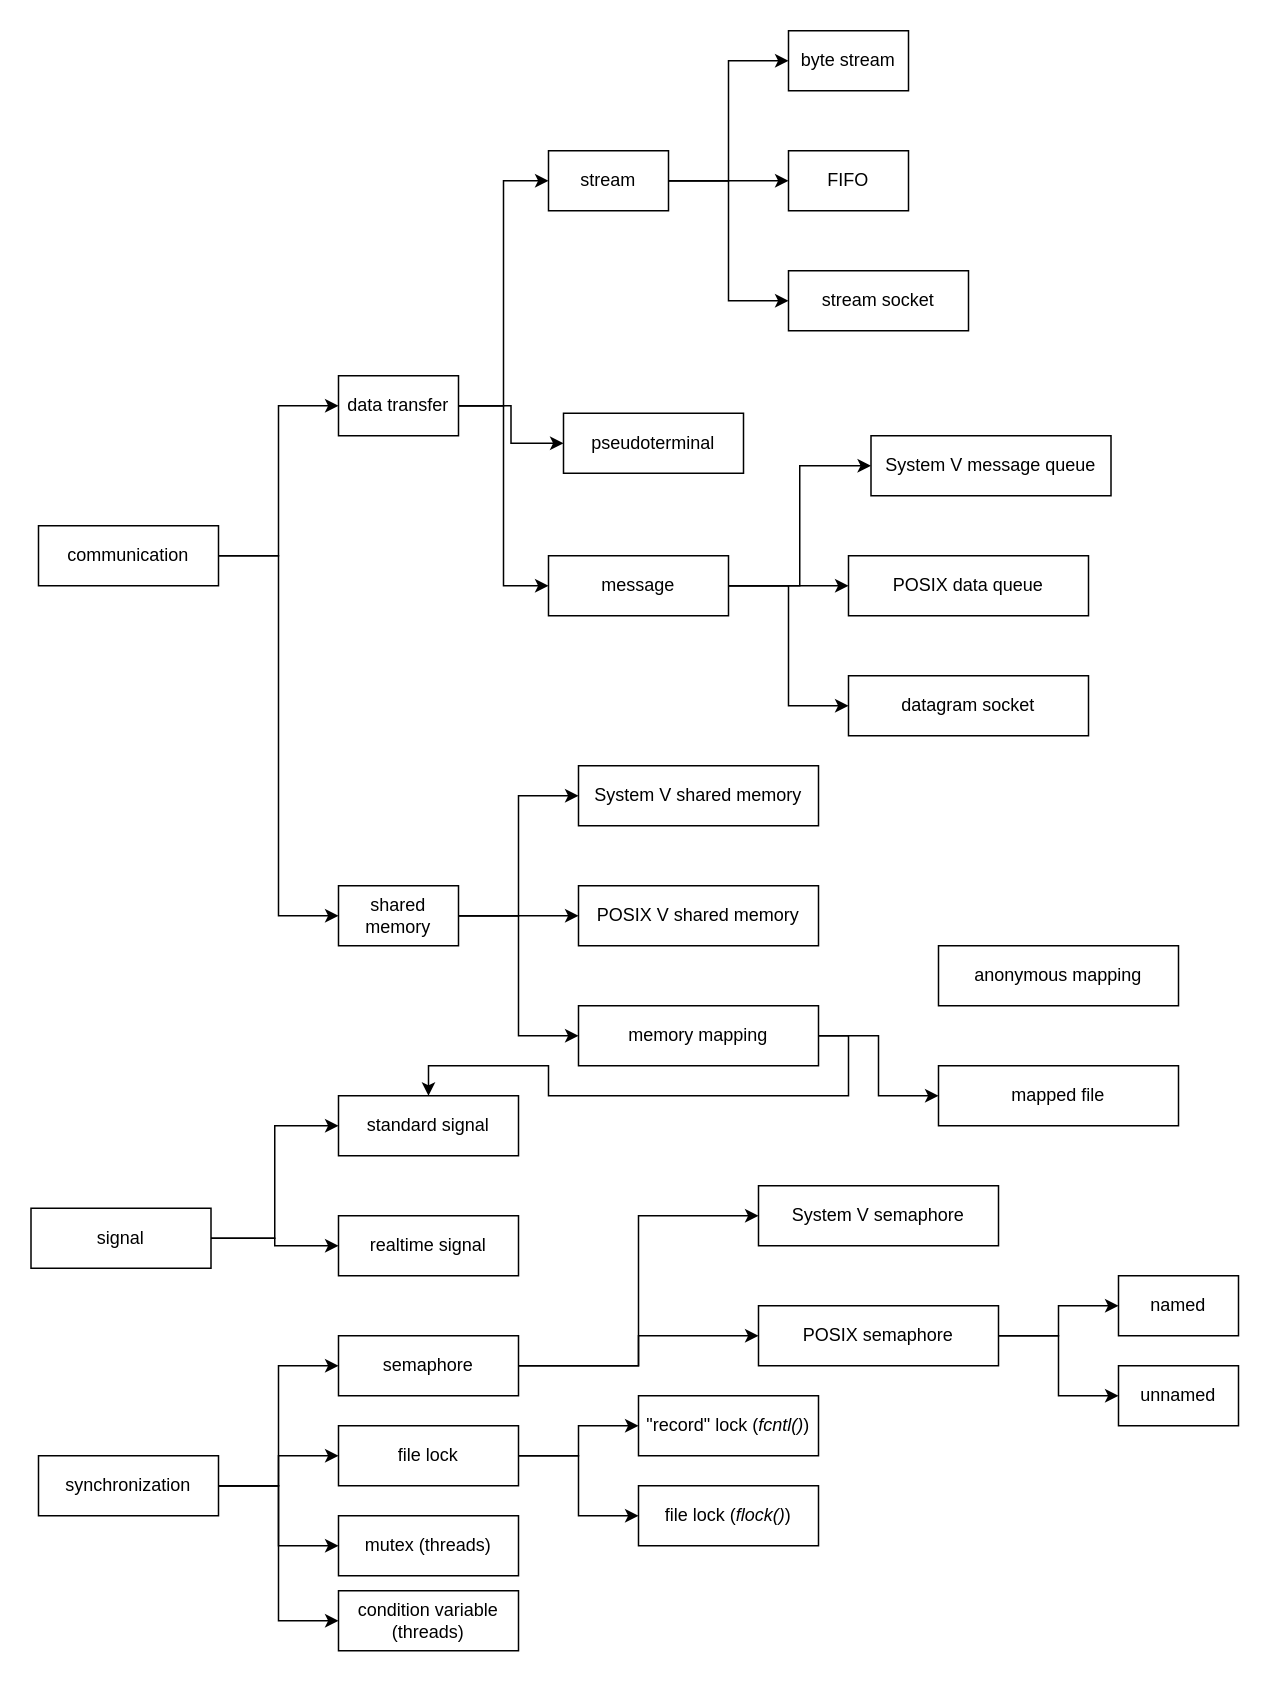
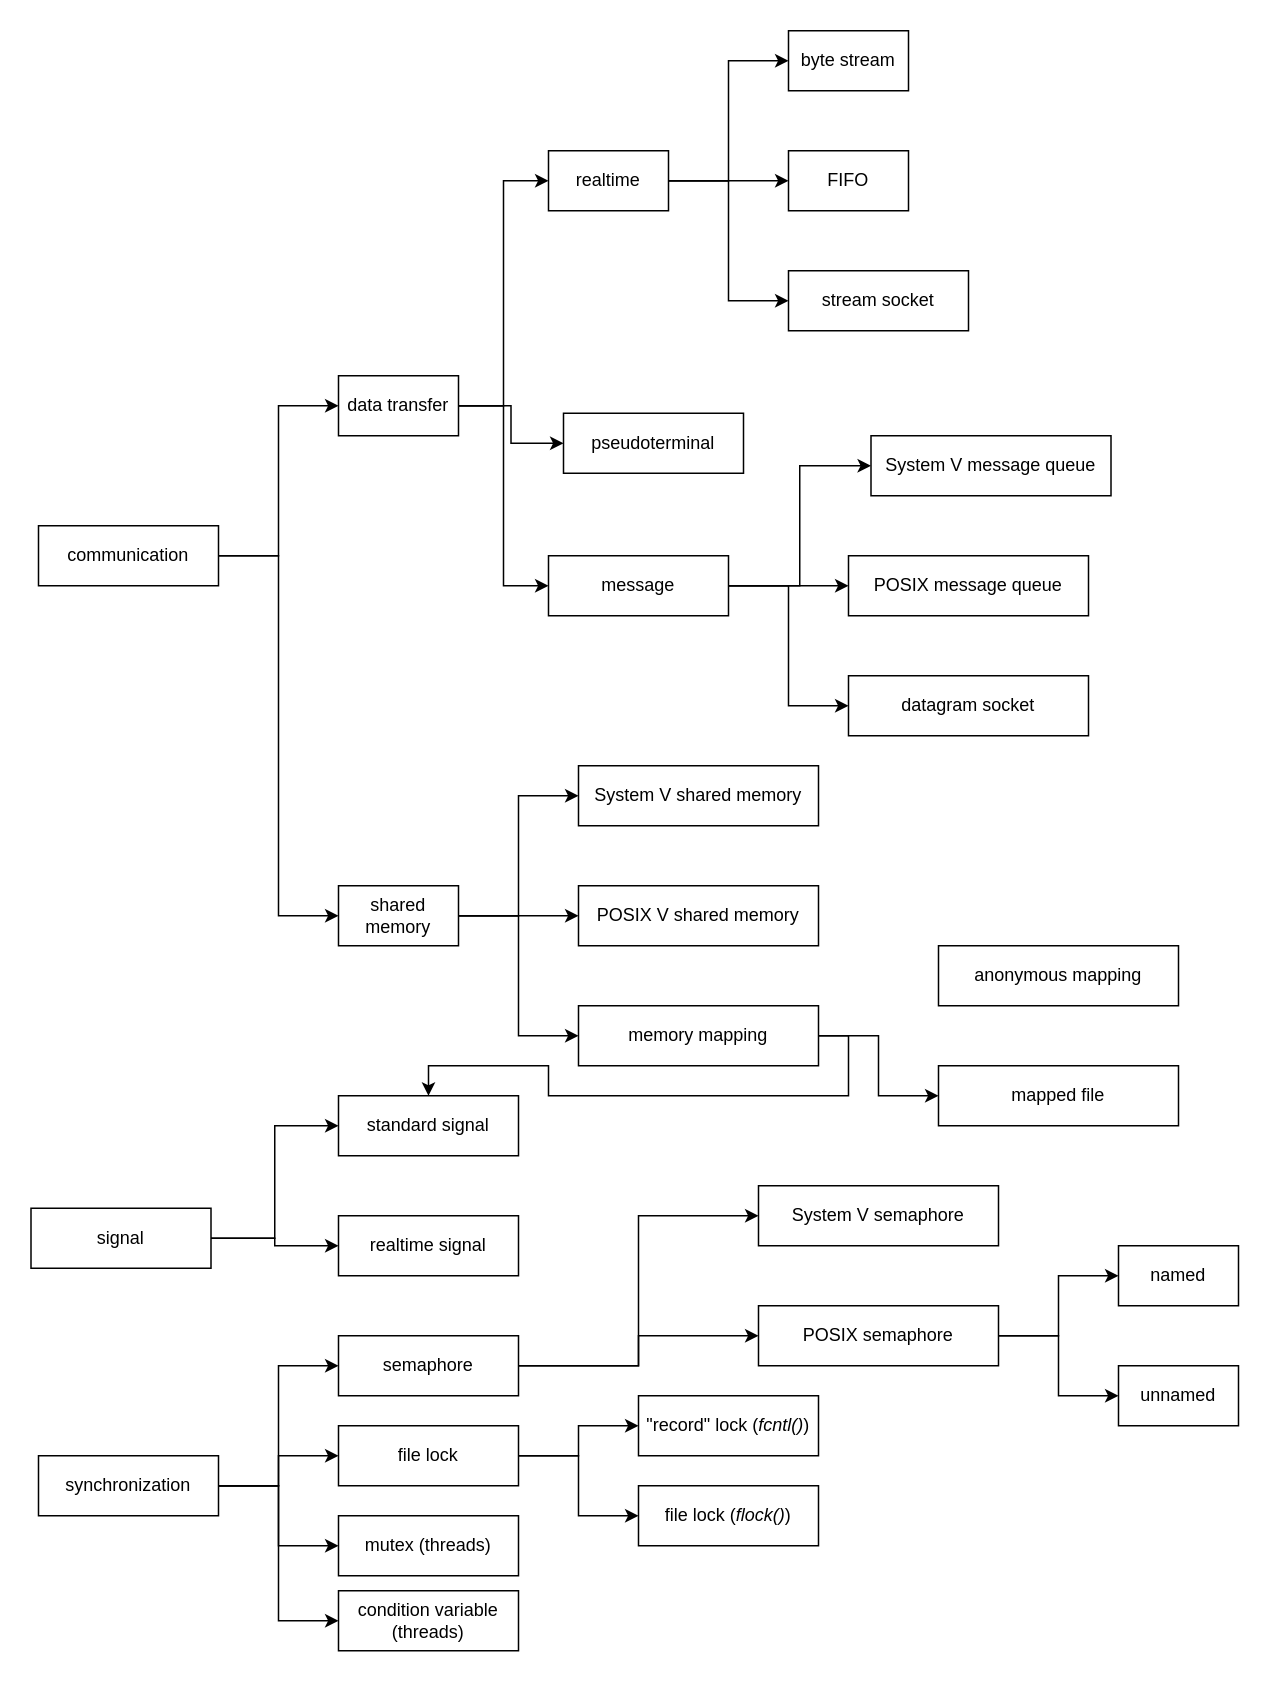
(608, 181) -> (608, 181)
(968, 586) -> (968, 586)
(1178, 1306) -> (1178, 1276)
